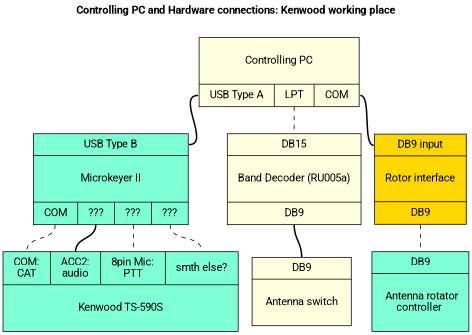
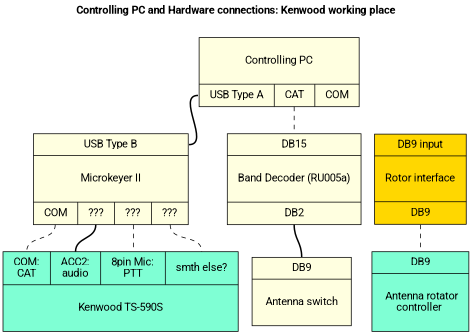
(294, 95) -> (295, 95)
(367, 120) -> none
(111, 179) -> (111, 179)
(294, 213) -> (294, 213)
